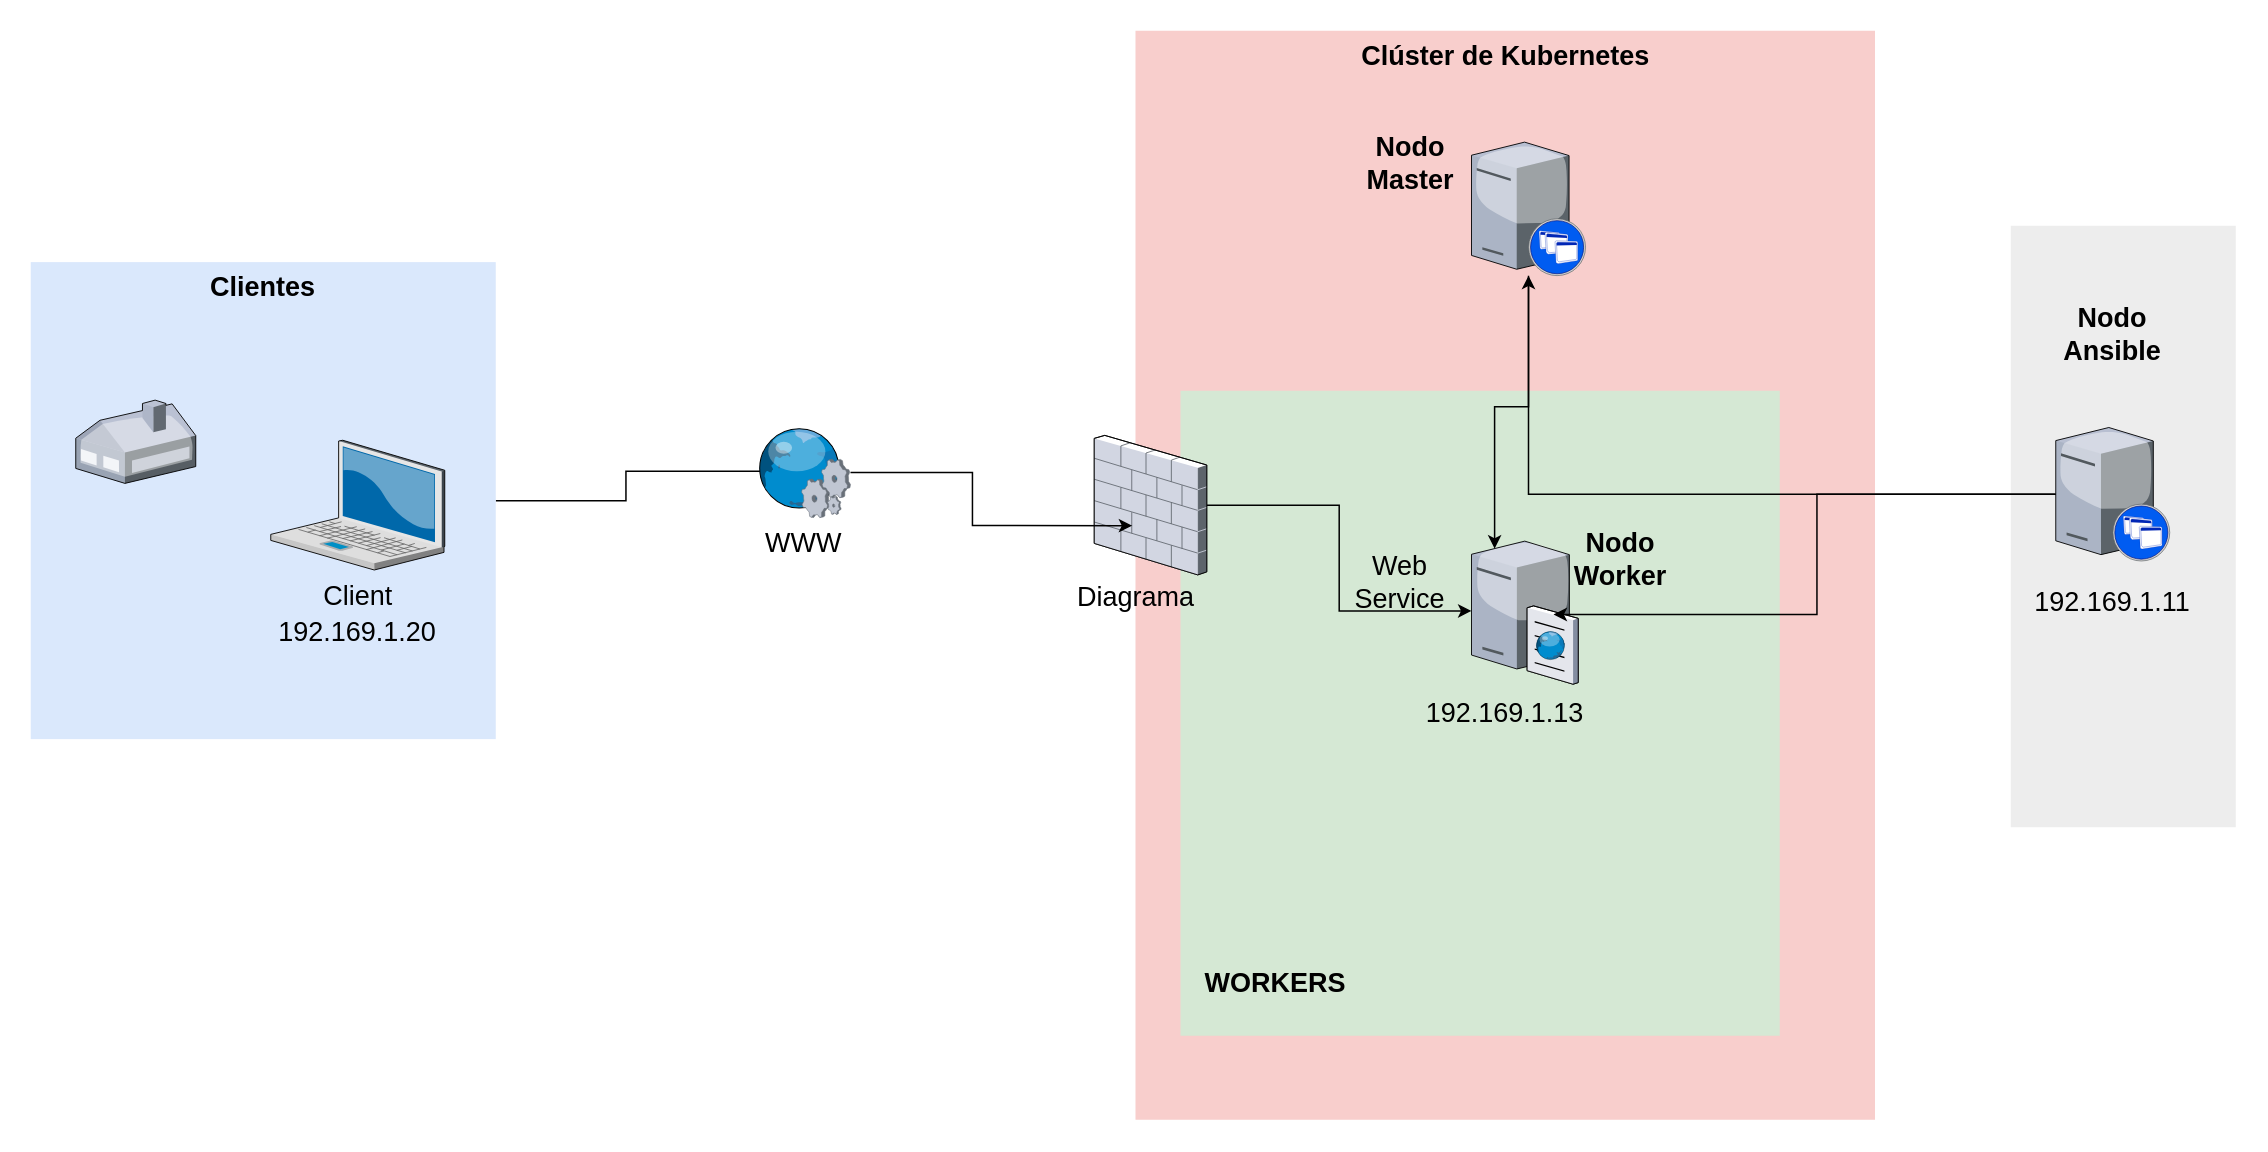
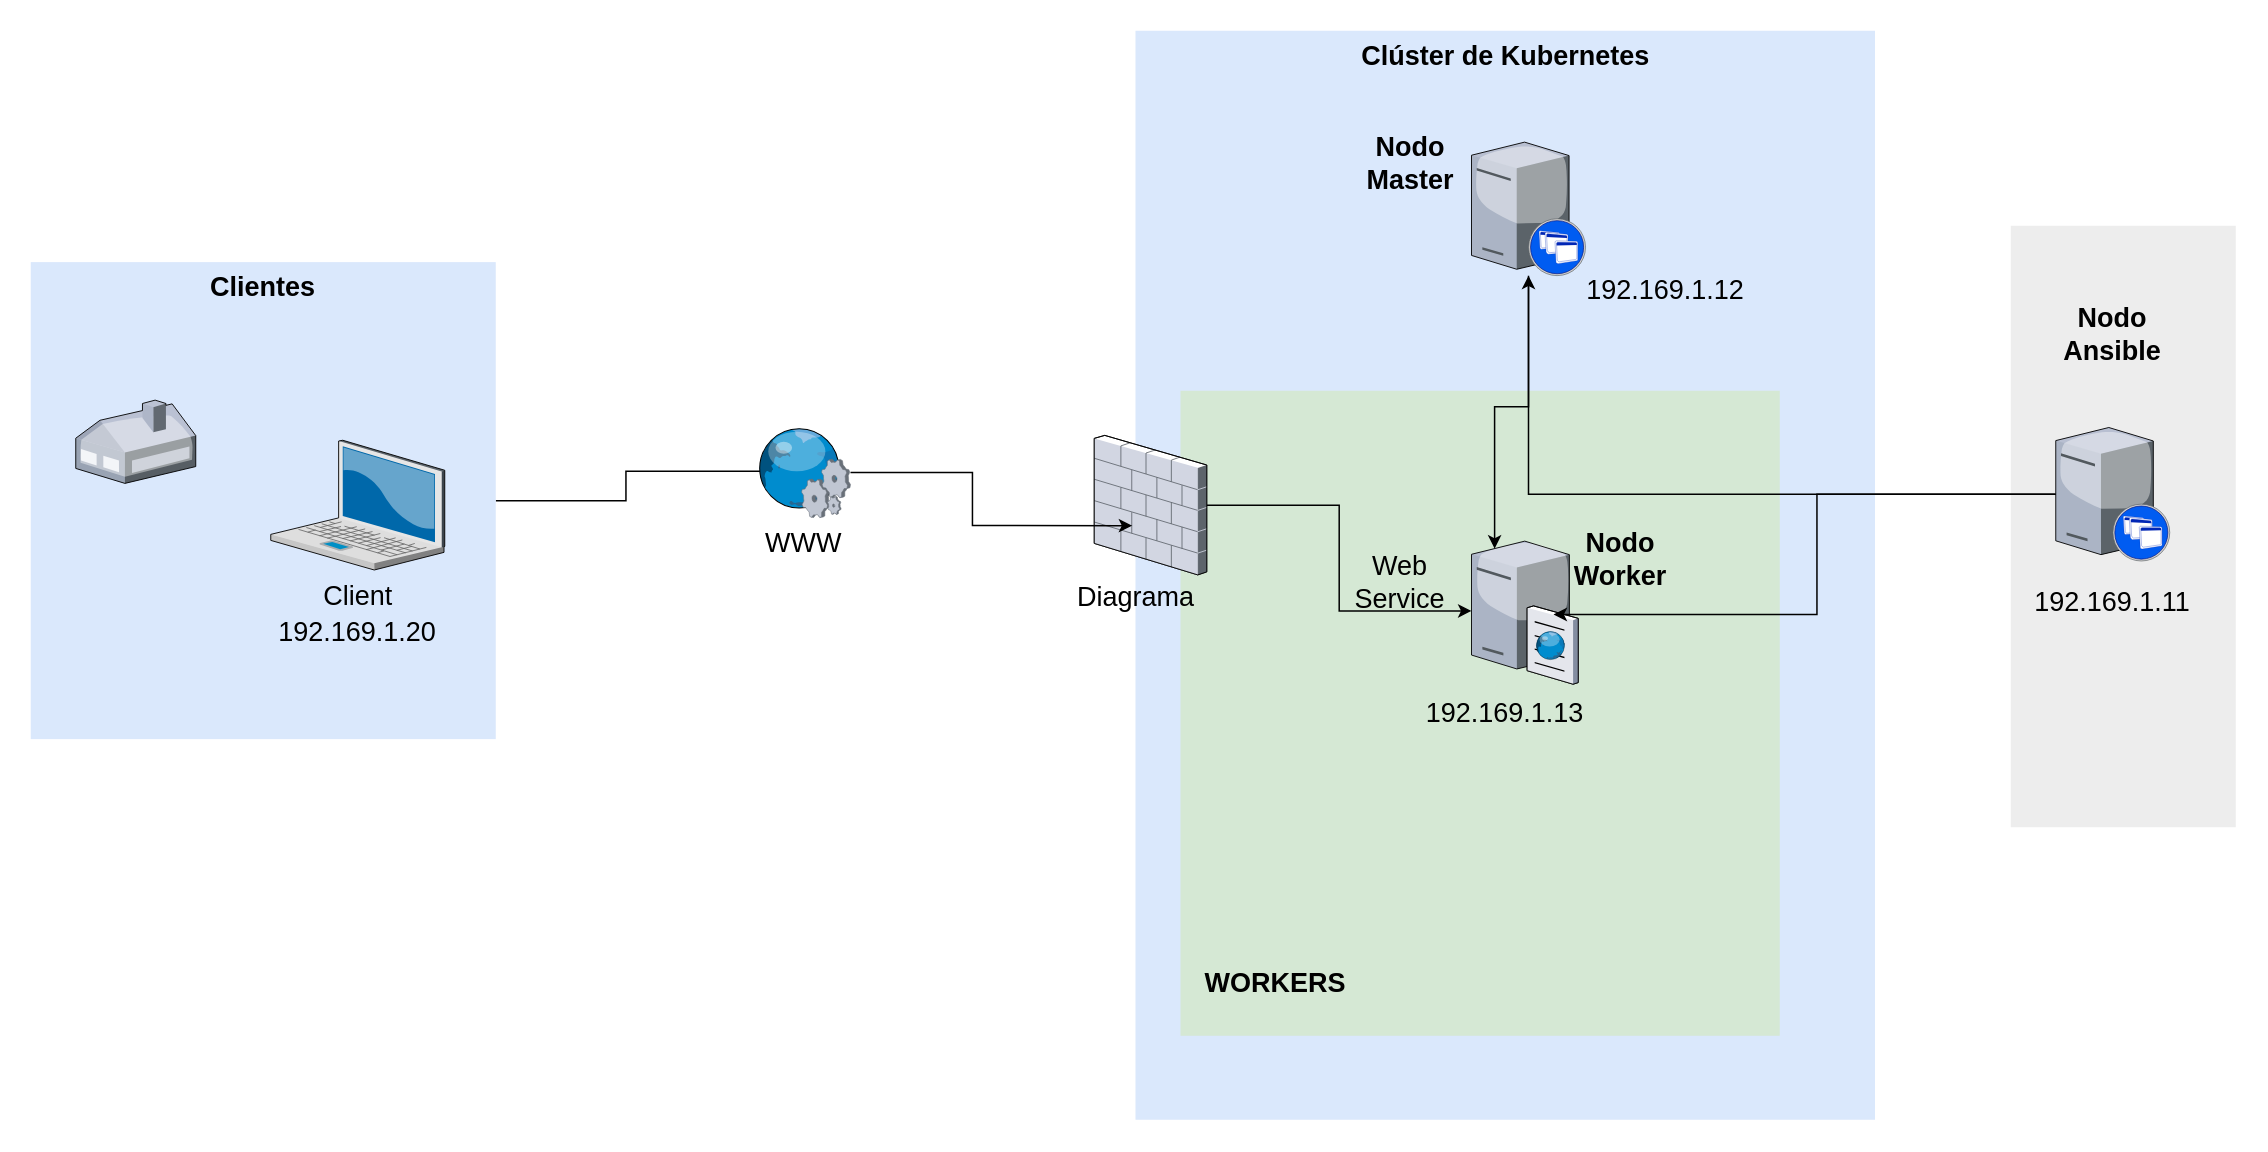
(1506, 54) -> (1506, 54)
none -> (1666, 291)
